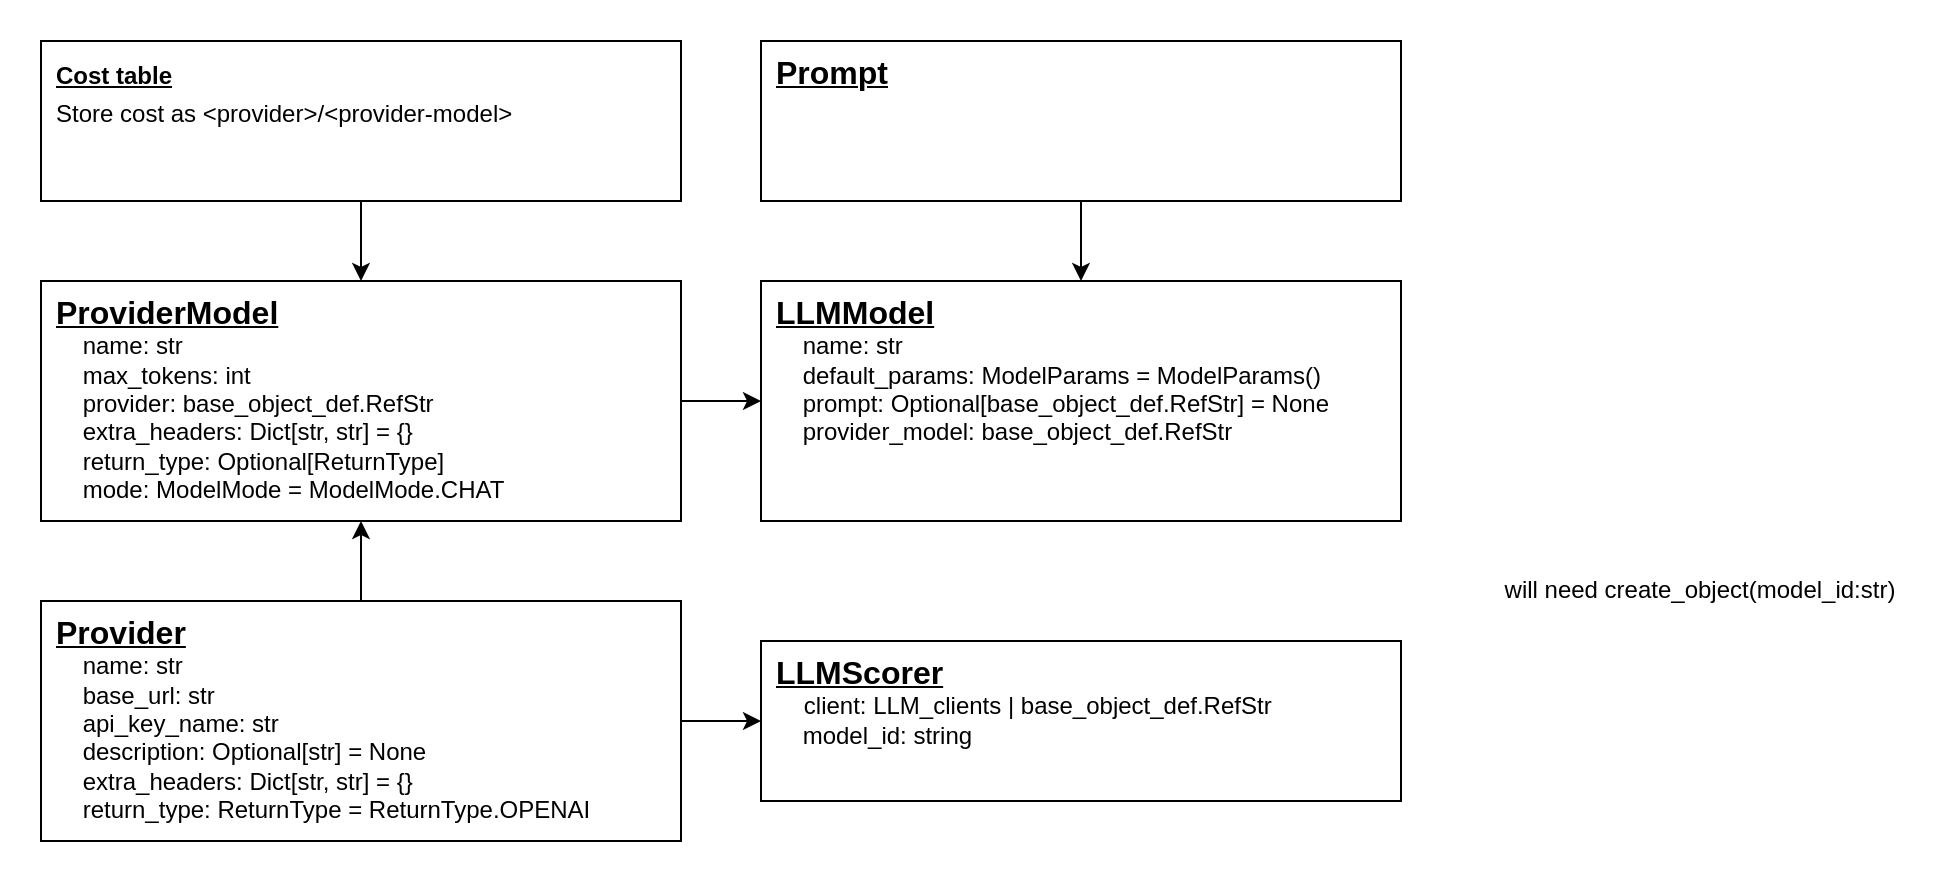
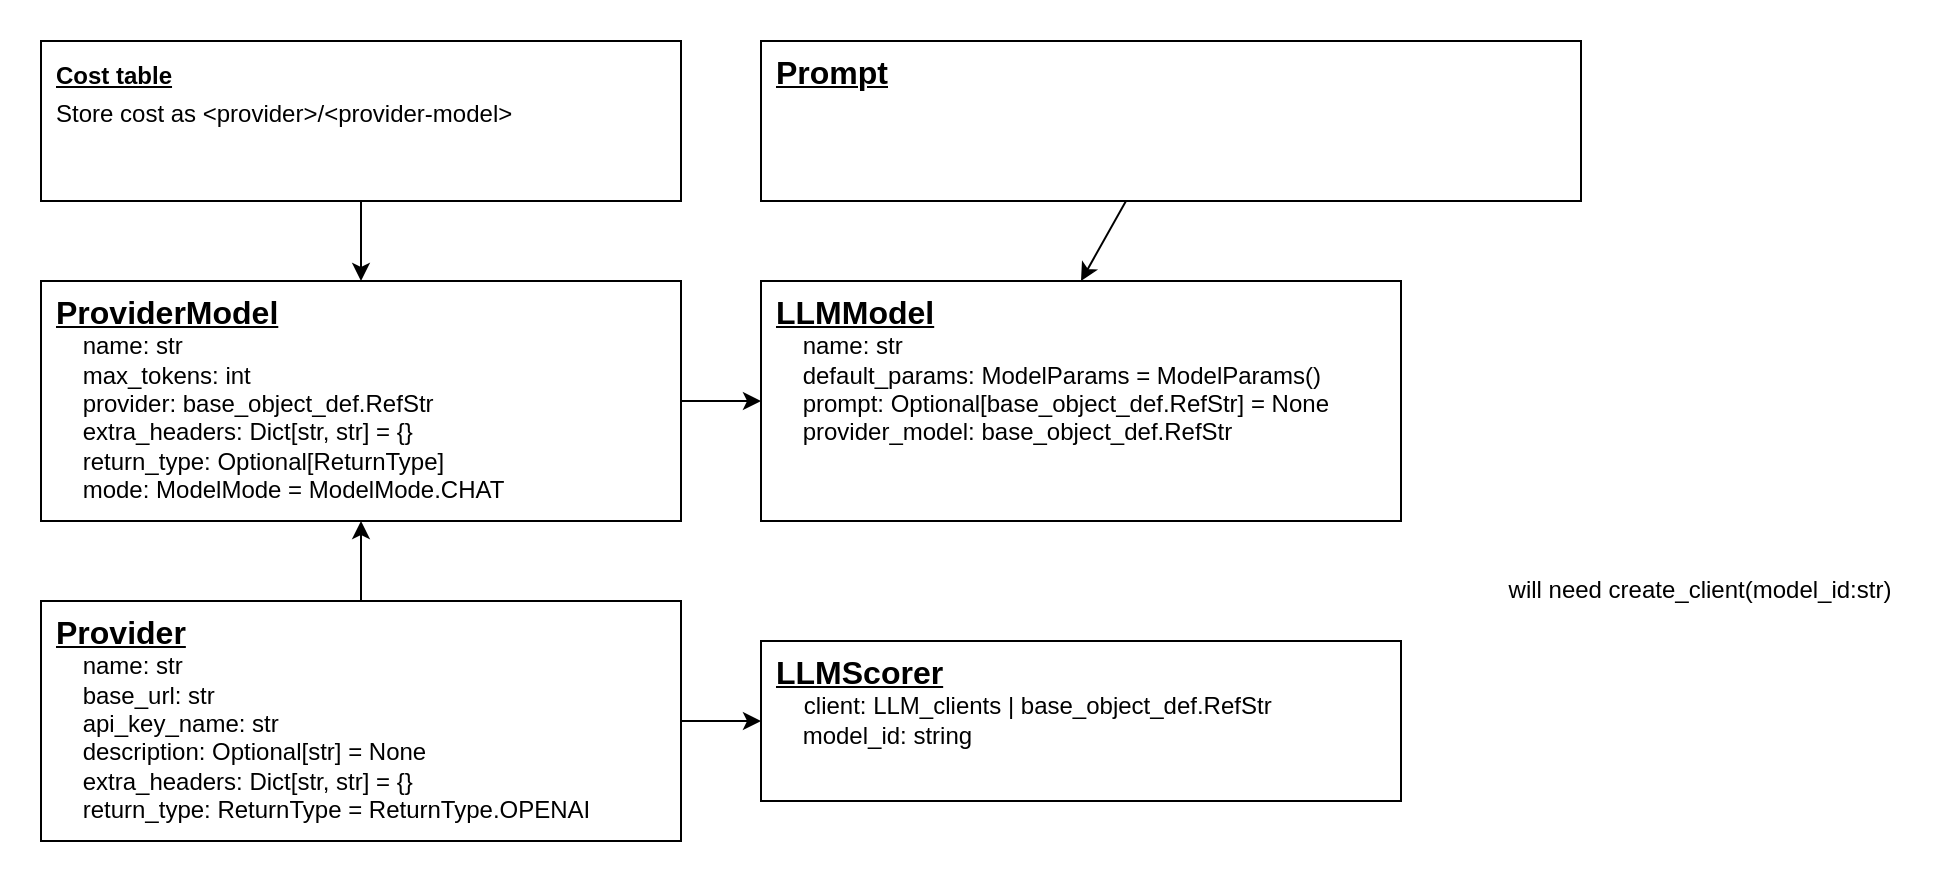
(1081, 121) -> (1171, 121)
(1701, 591) -> (1701, 591)
